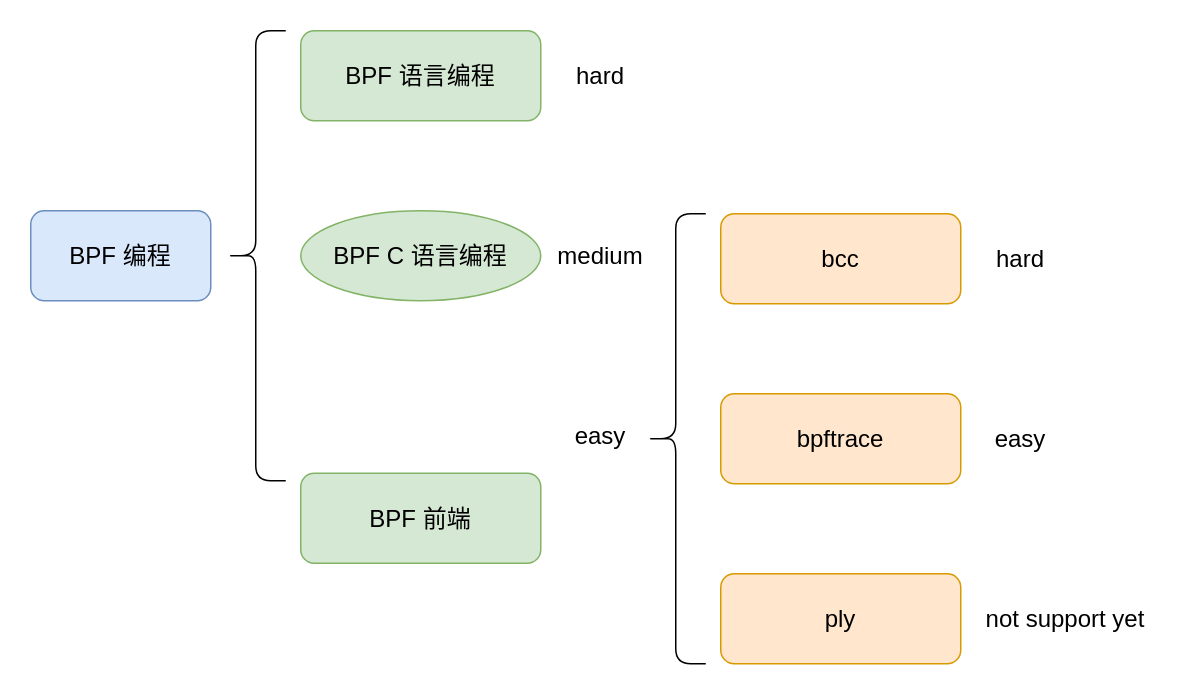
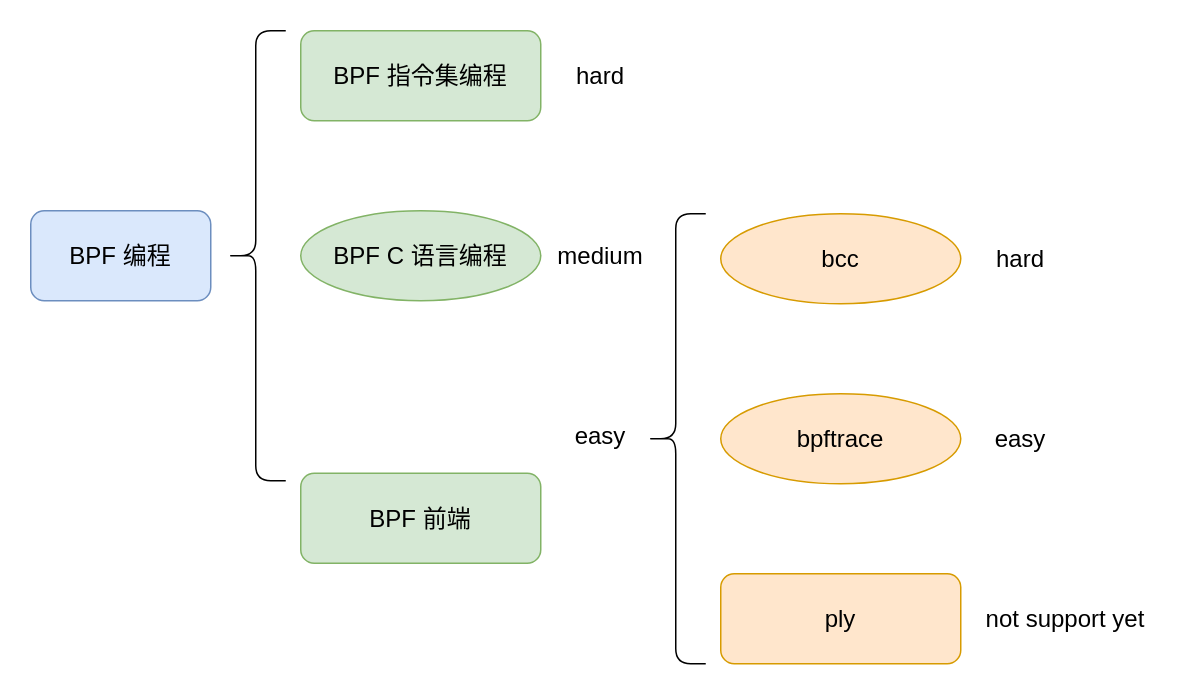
(421, 76) -> (421, 76)
(841, 259) -> (841, 259)
(841, 439) -> (841, 439)
